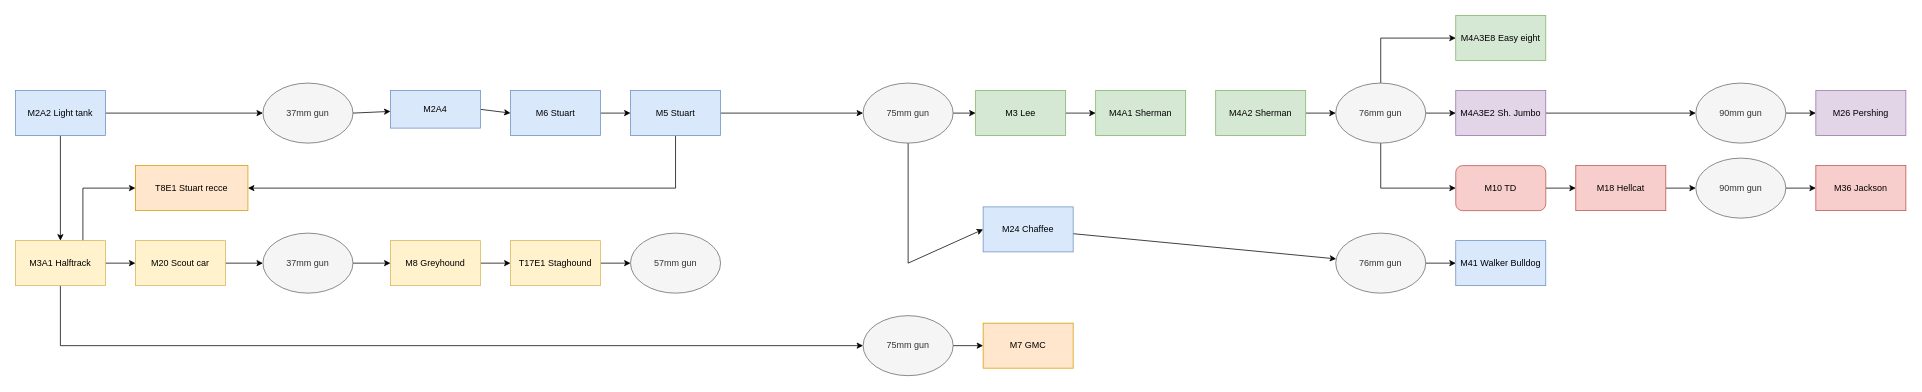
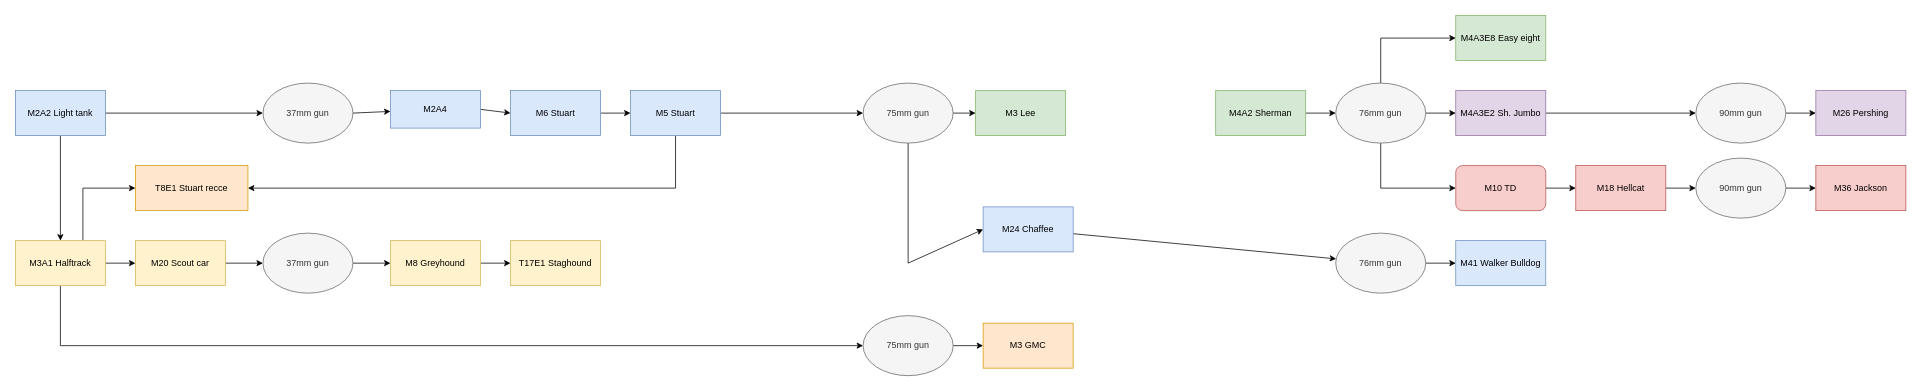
(1089, 113) -> none
(1140, 113) -> none
(624, 263) -> none
(675, 263) -> none
(1028, 345) -> (1028, 345)
